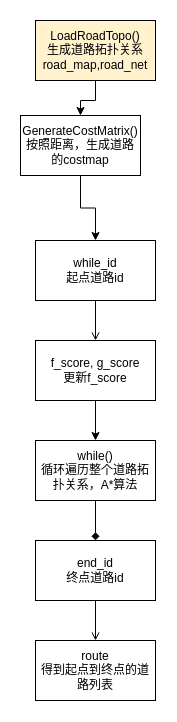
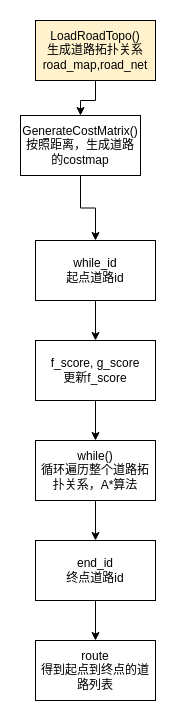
(96, 333) -> (96, 332)
(96, 531) -> (96, 532)
(96, 633) -> (96, 632)
